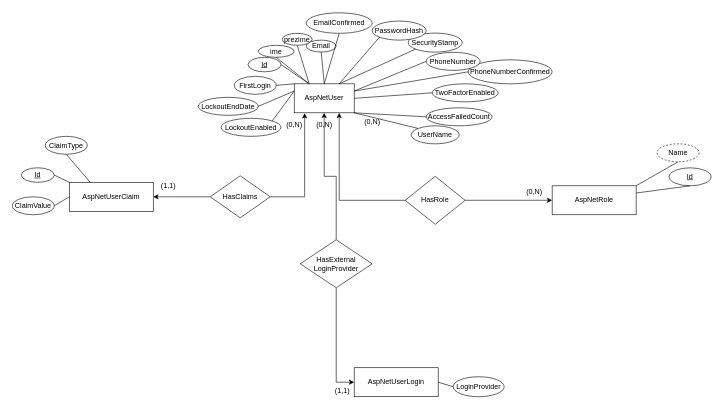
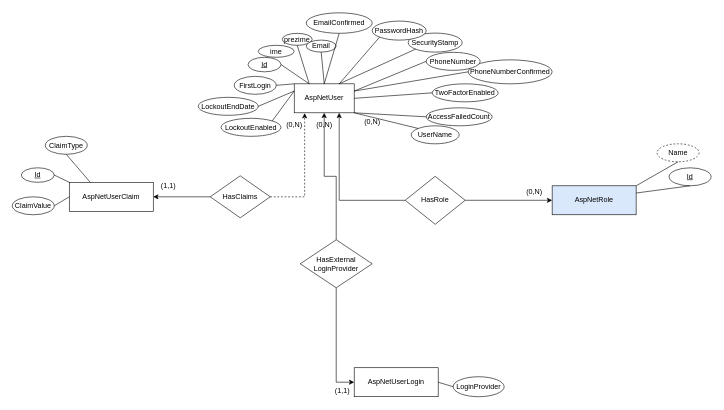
(285, 64) -> none
(305, 175) -> (305, 175)
(594, 200) -> (594, 200)
